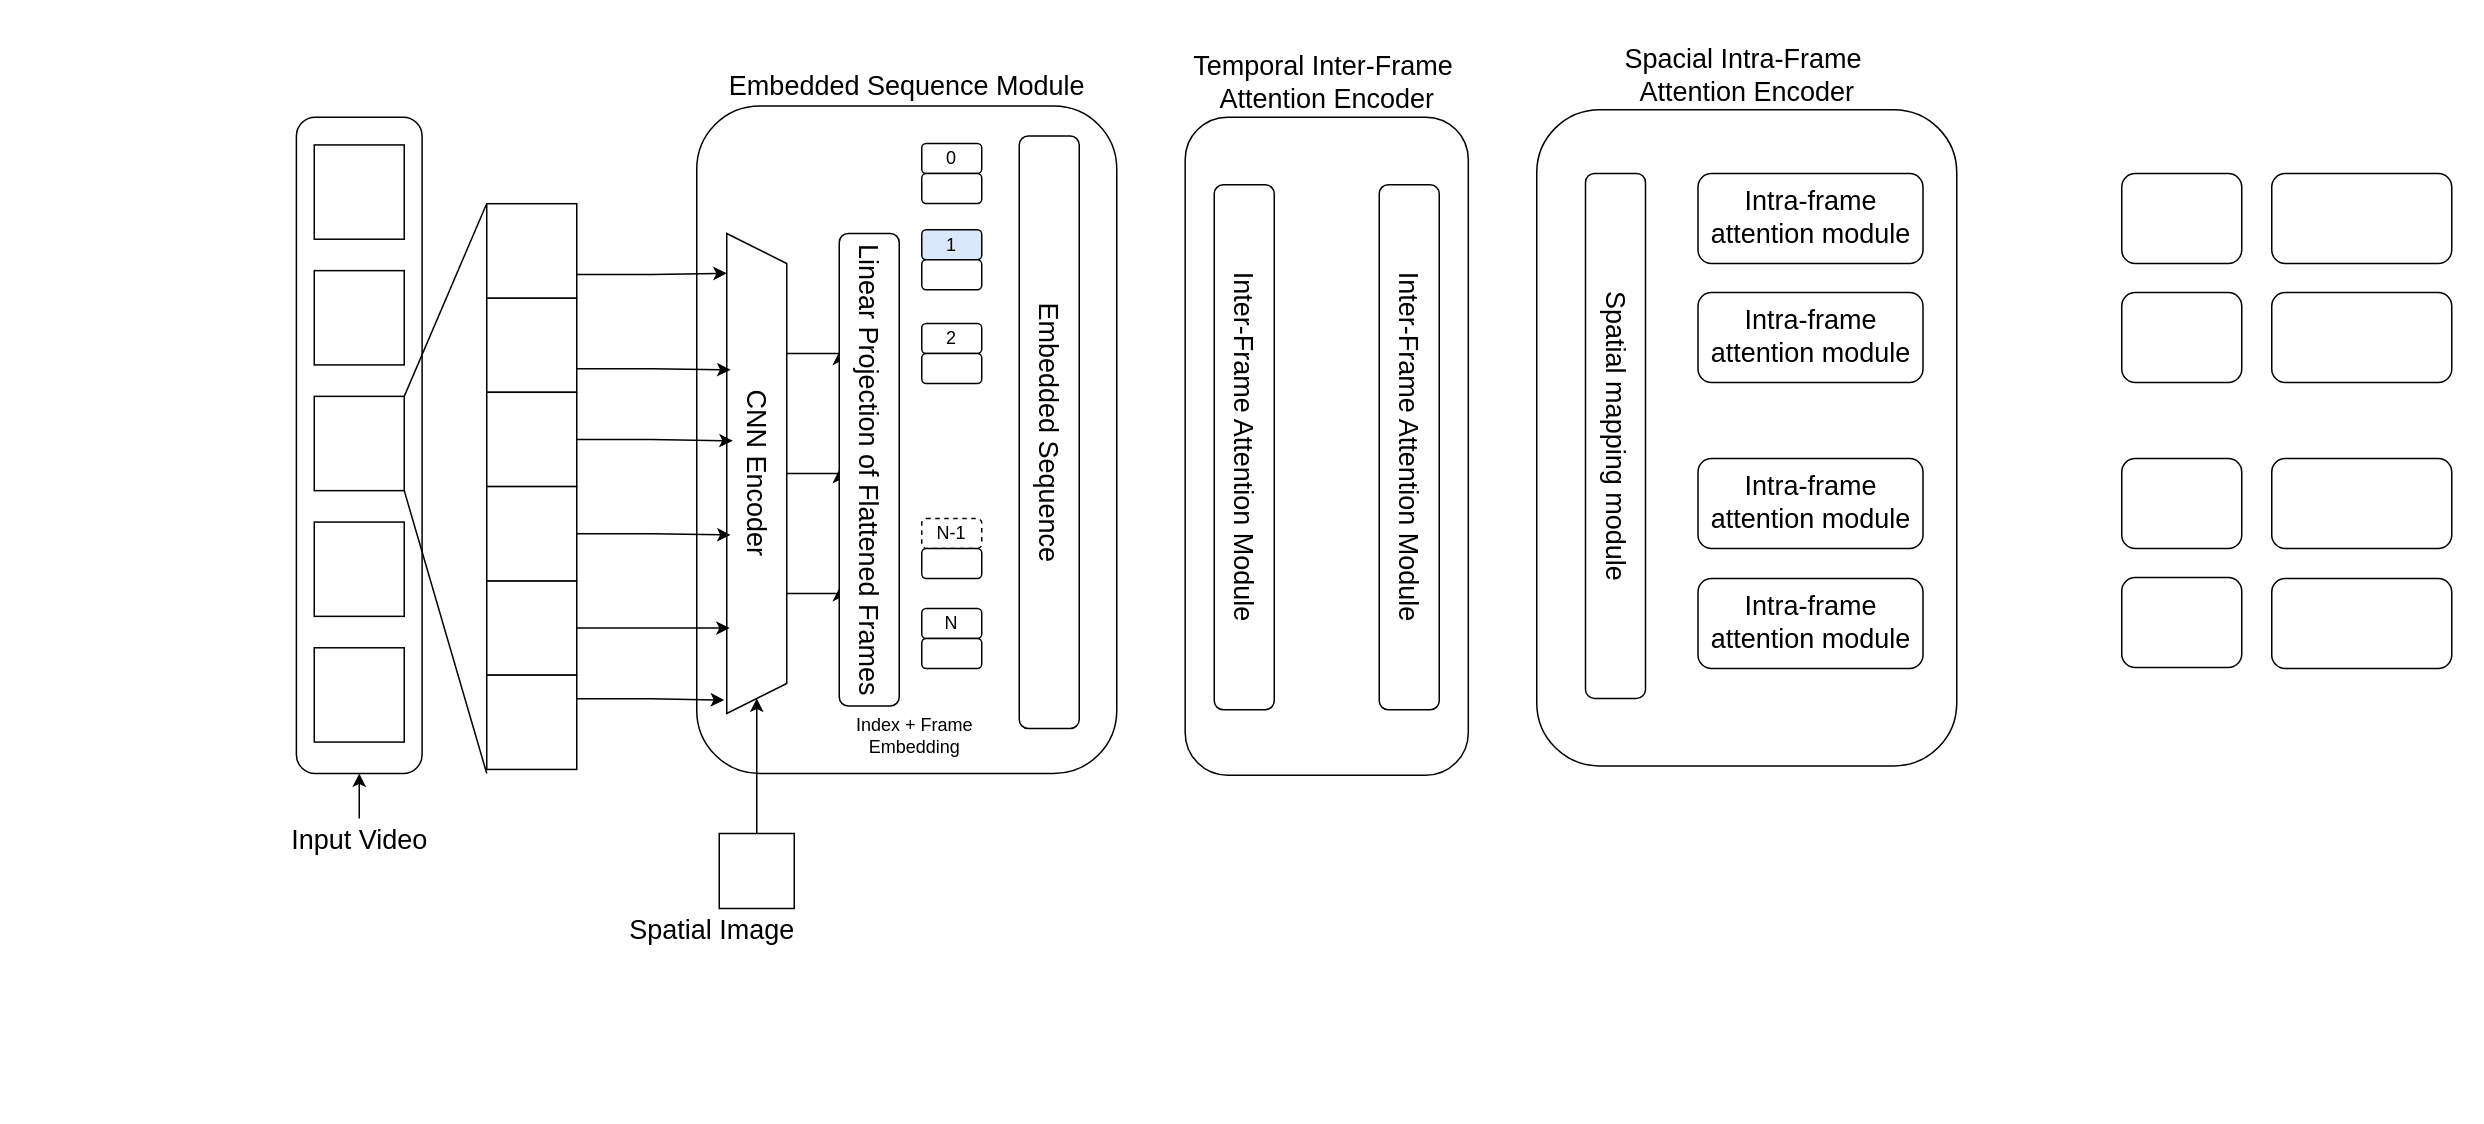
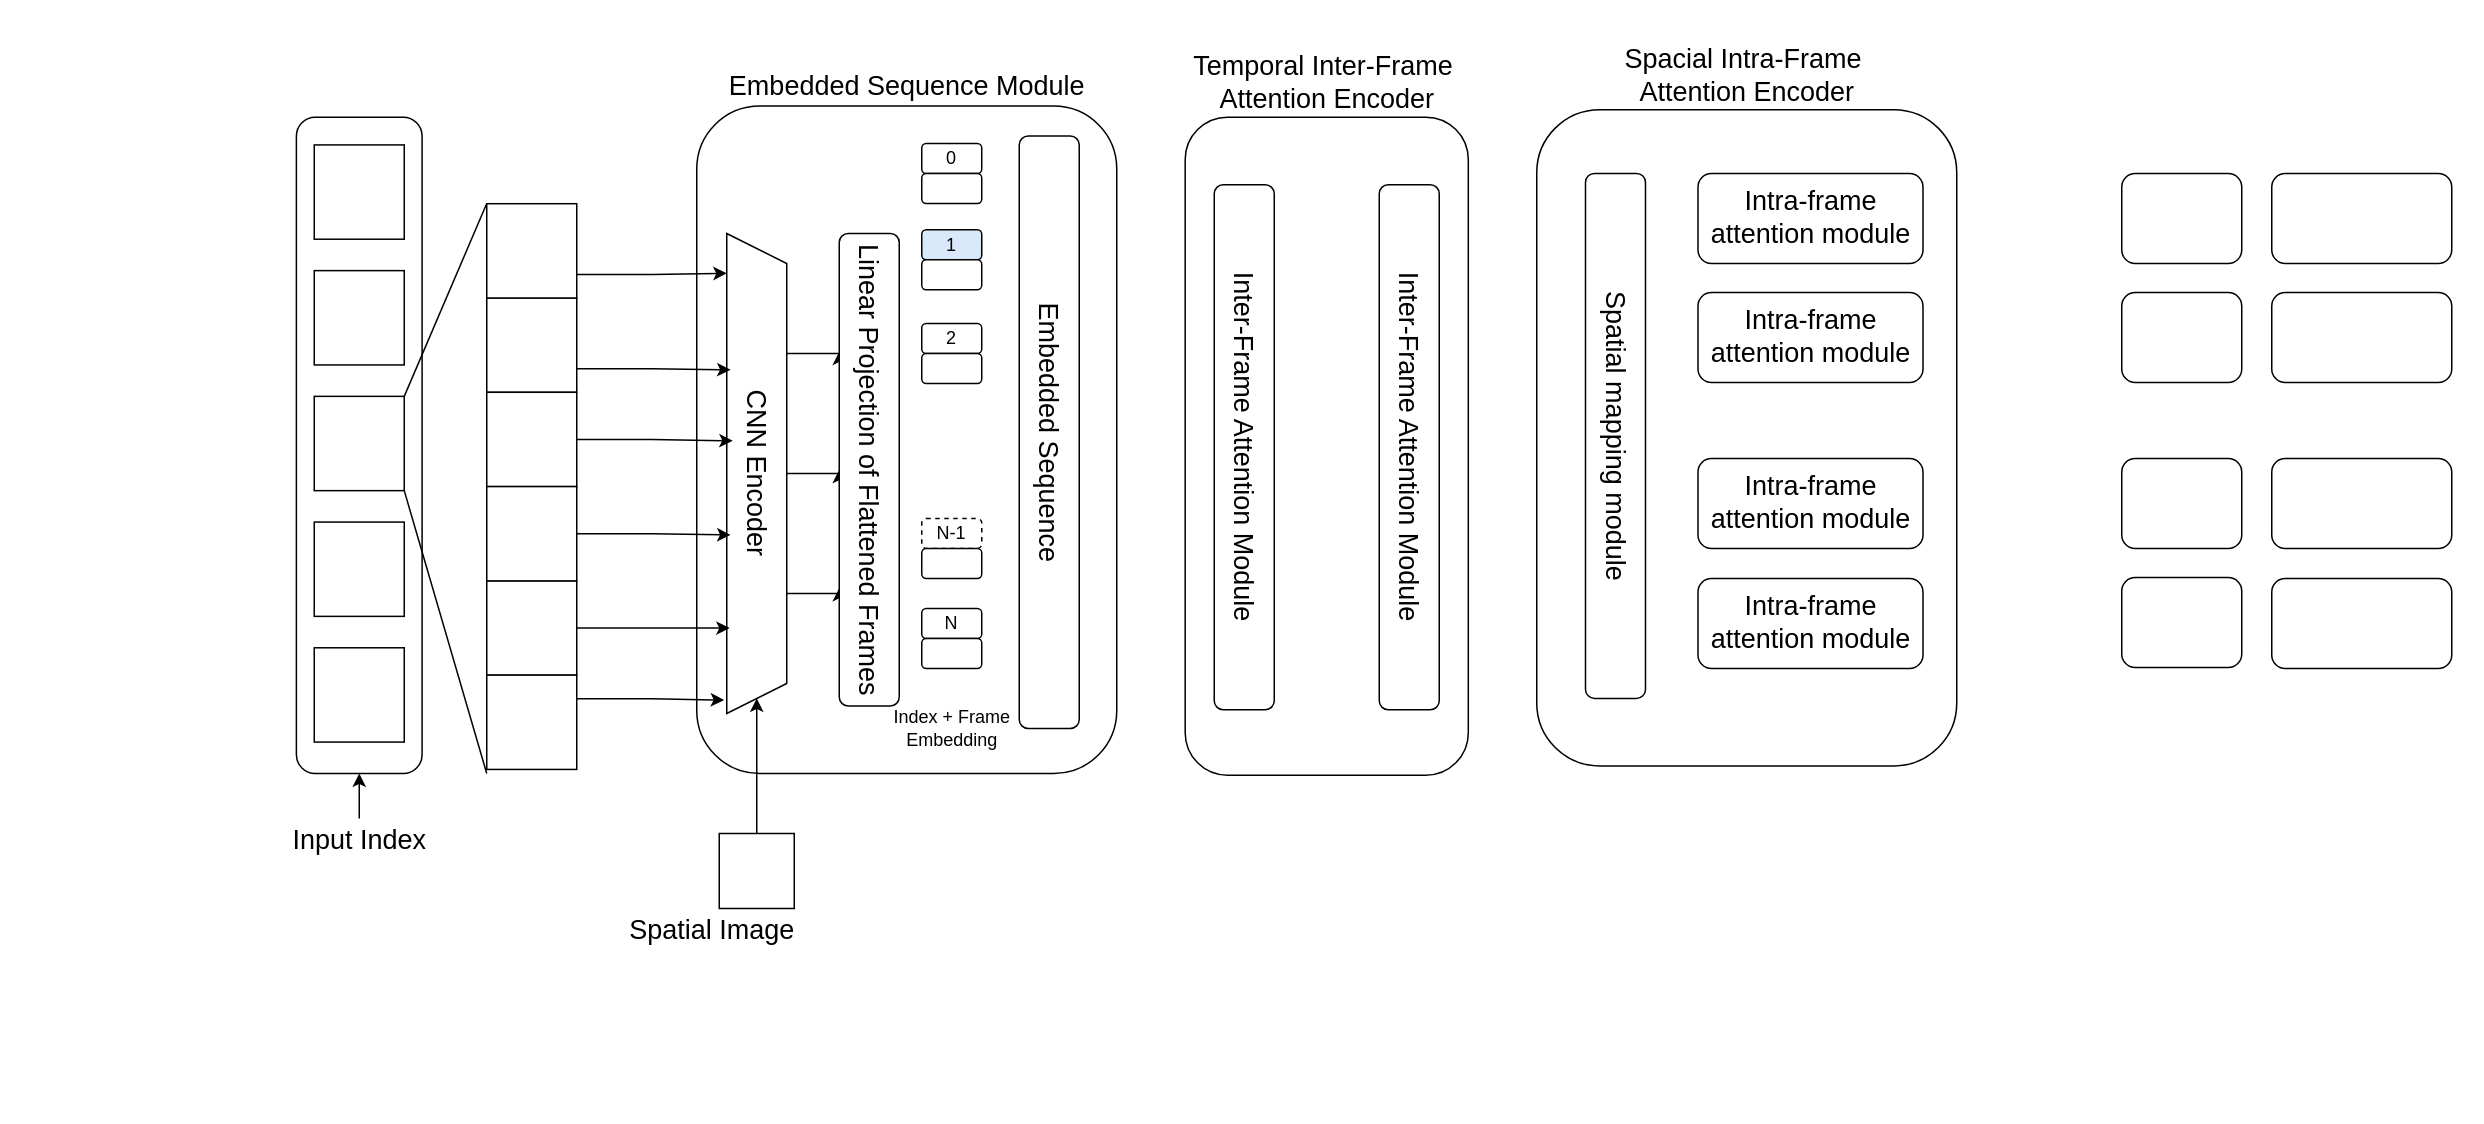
(914, 736) -> (952, 728)
(360, 841) -> (360, 841)
